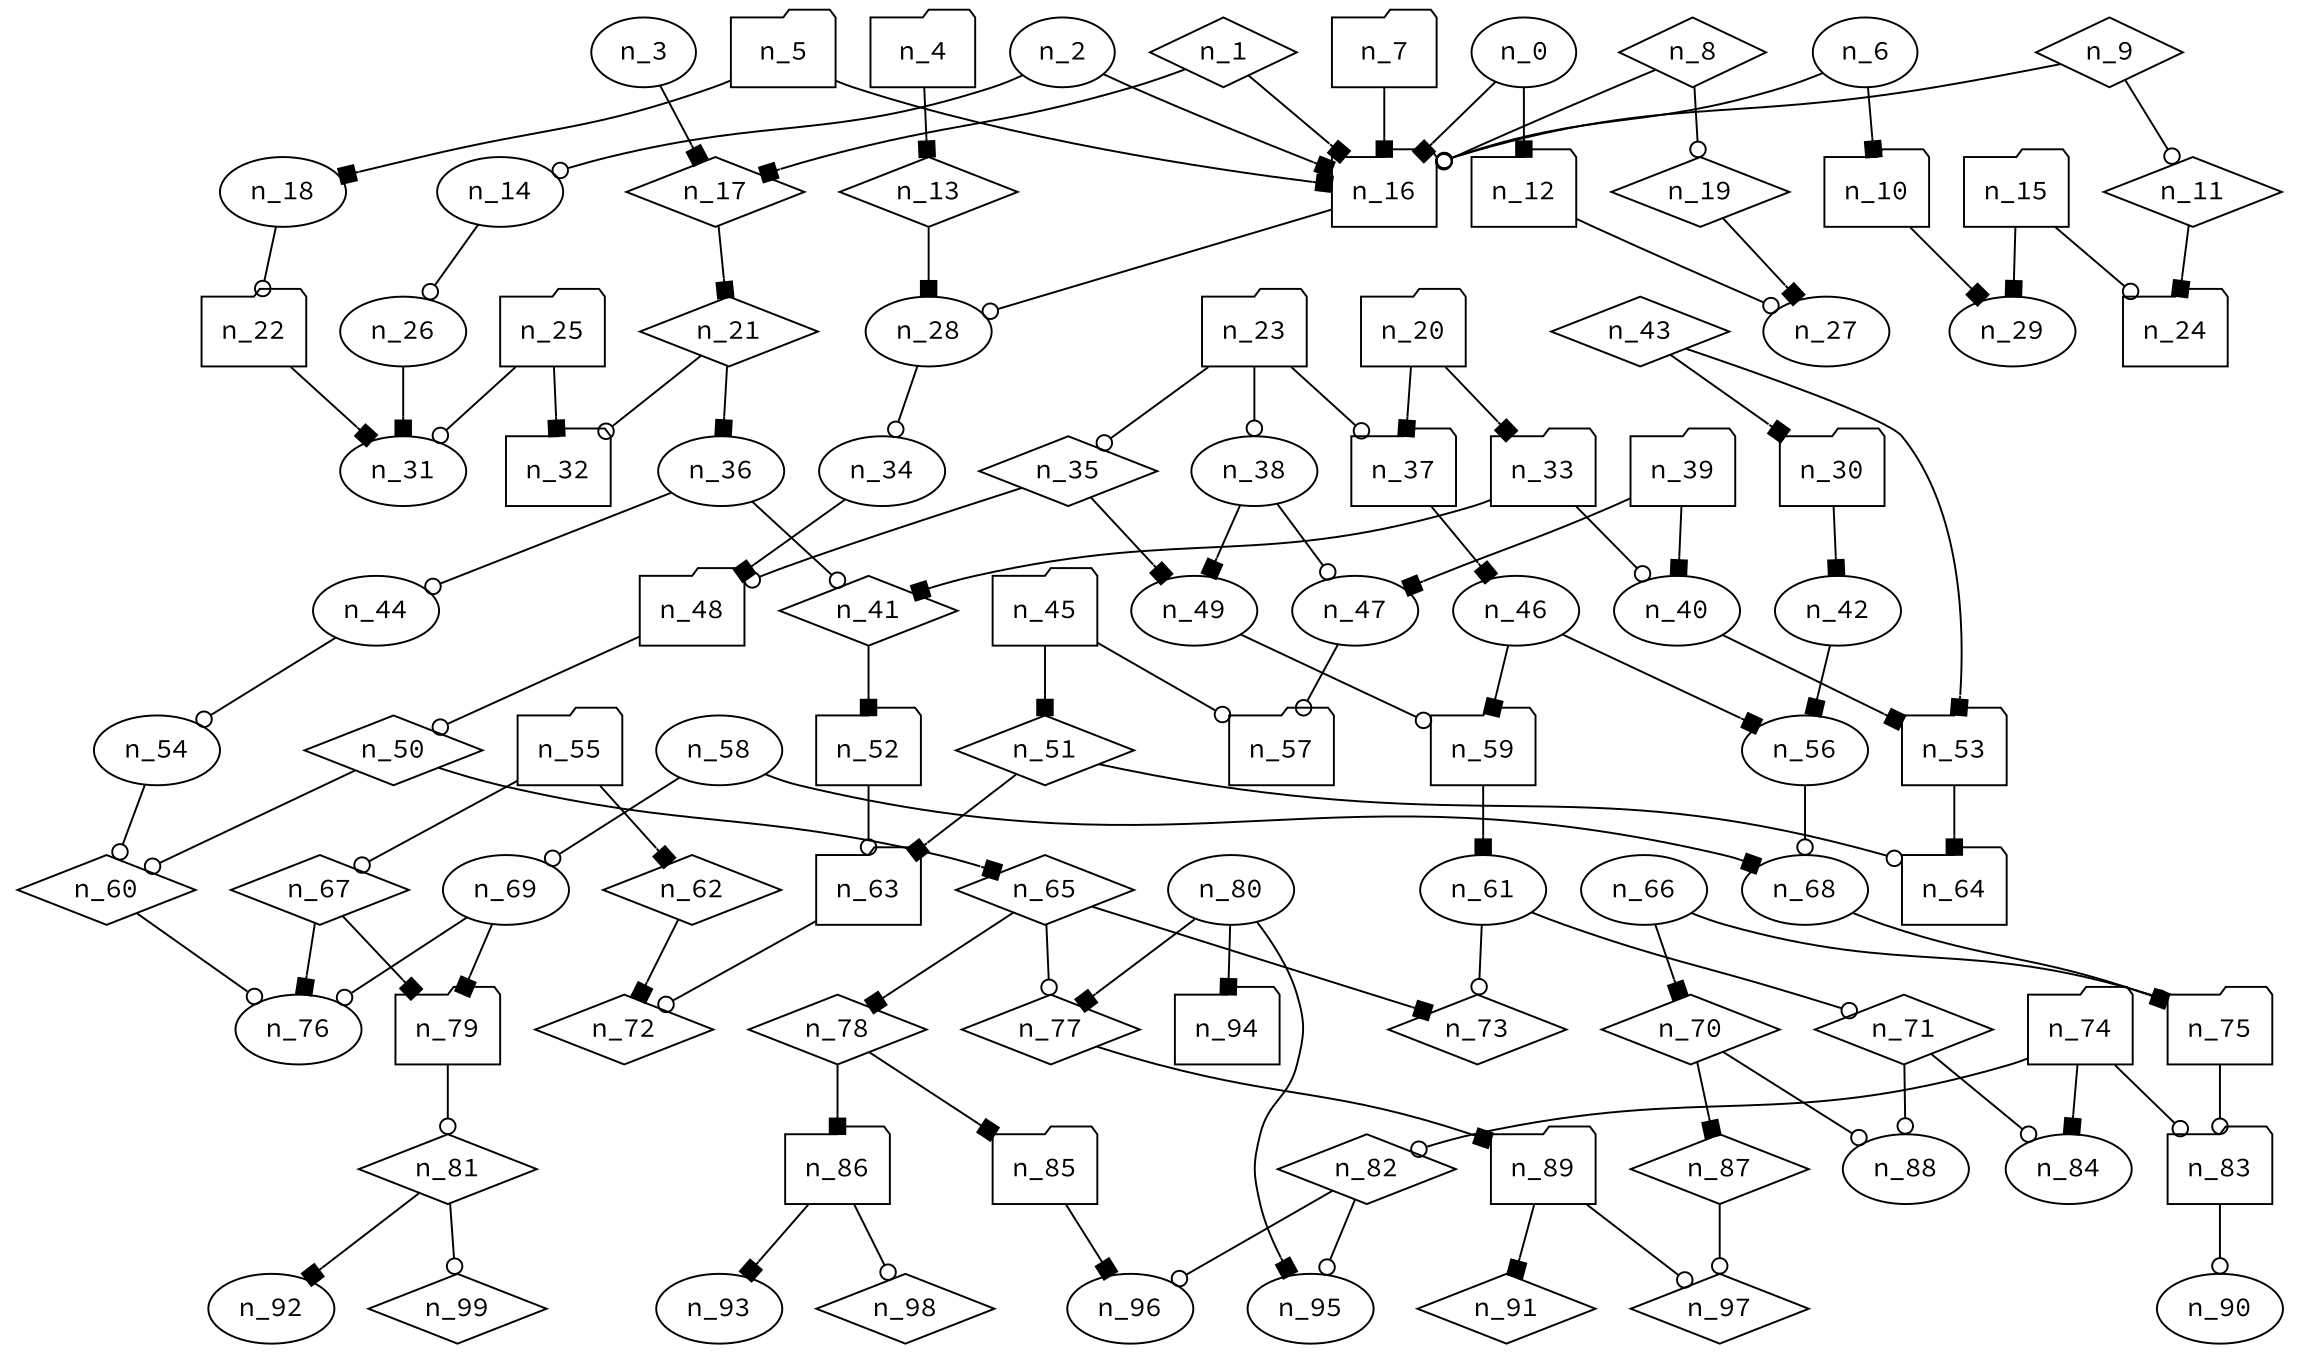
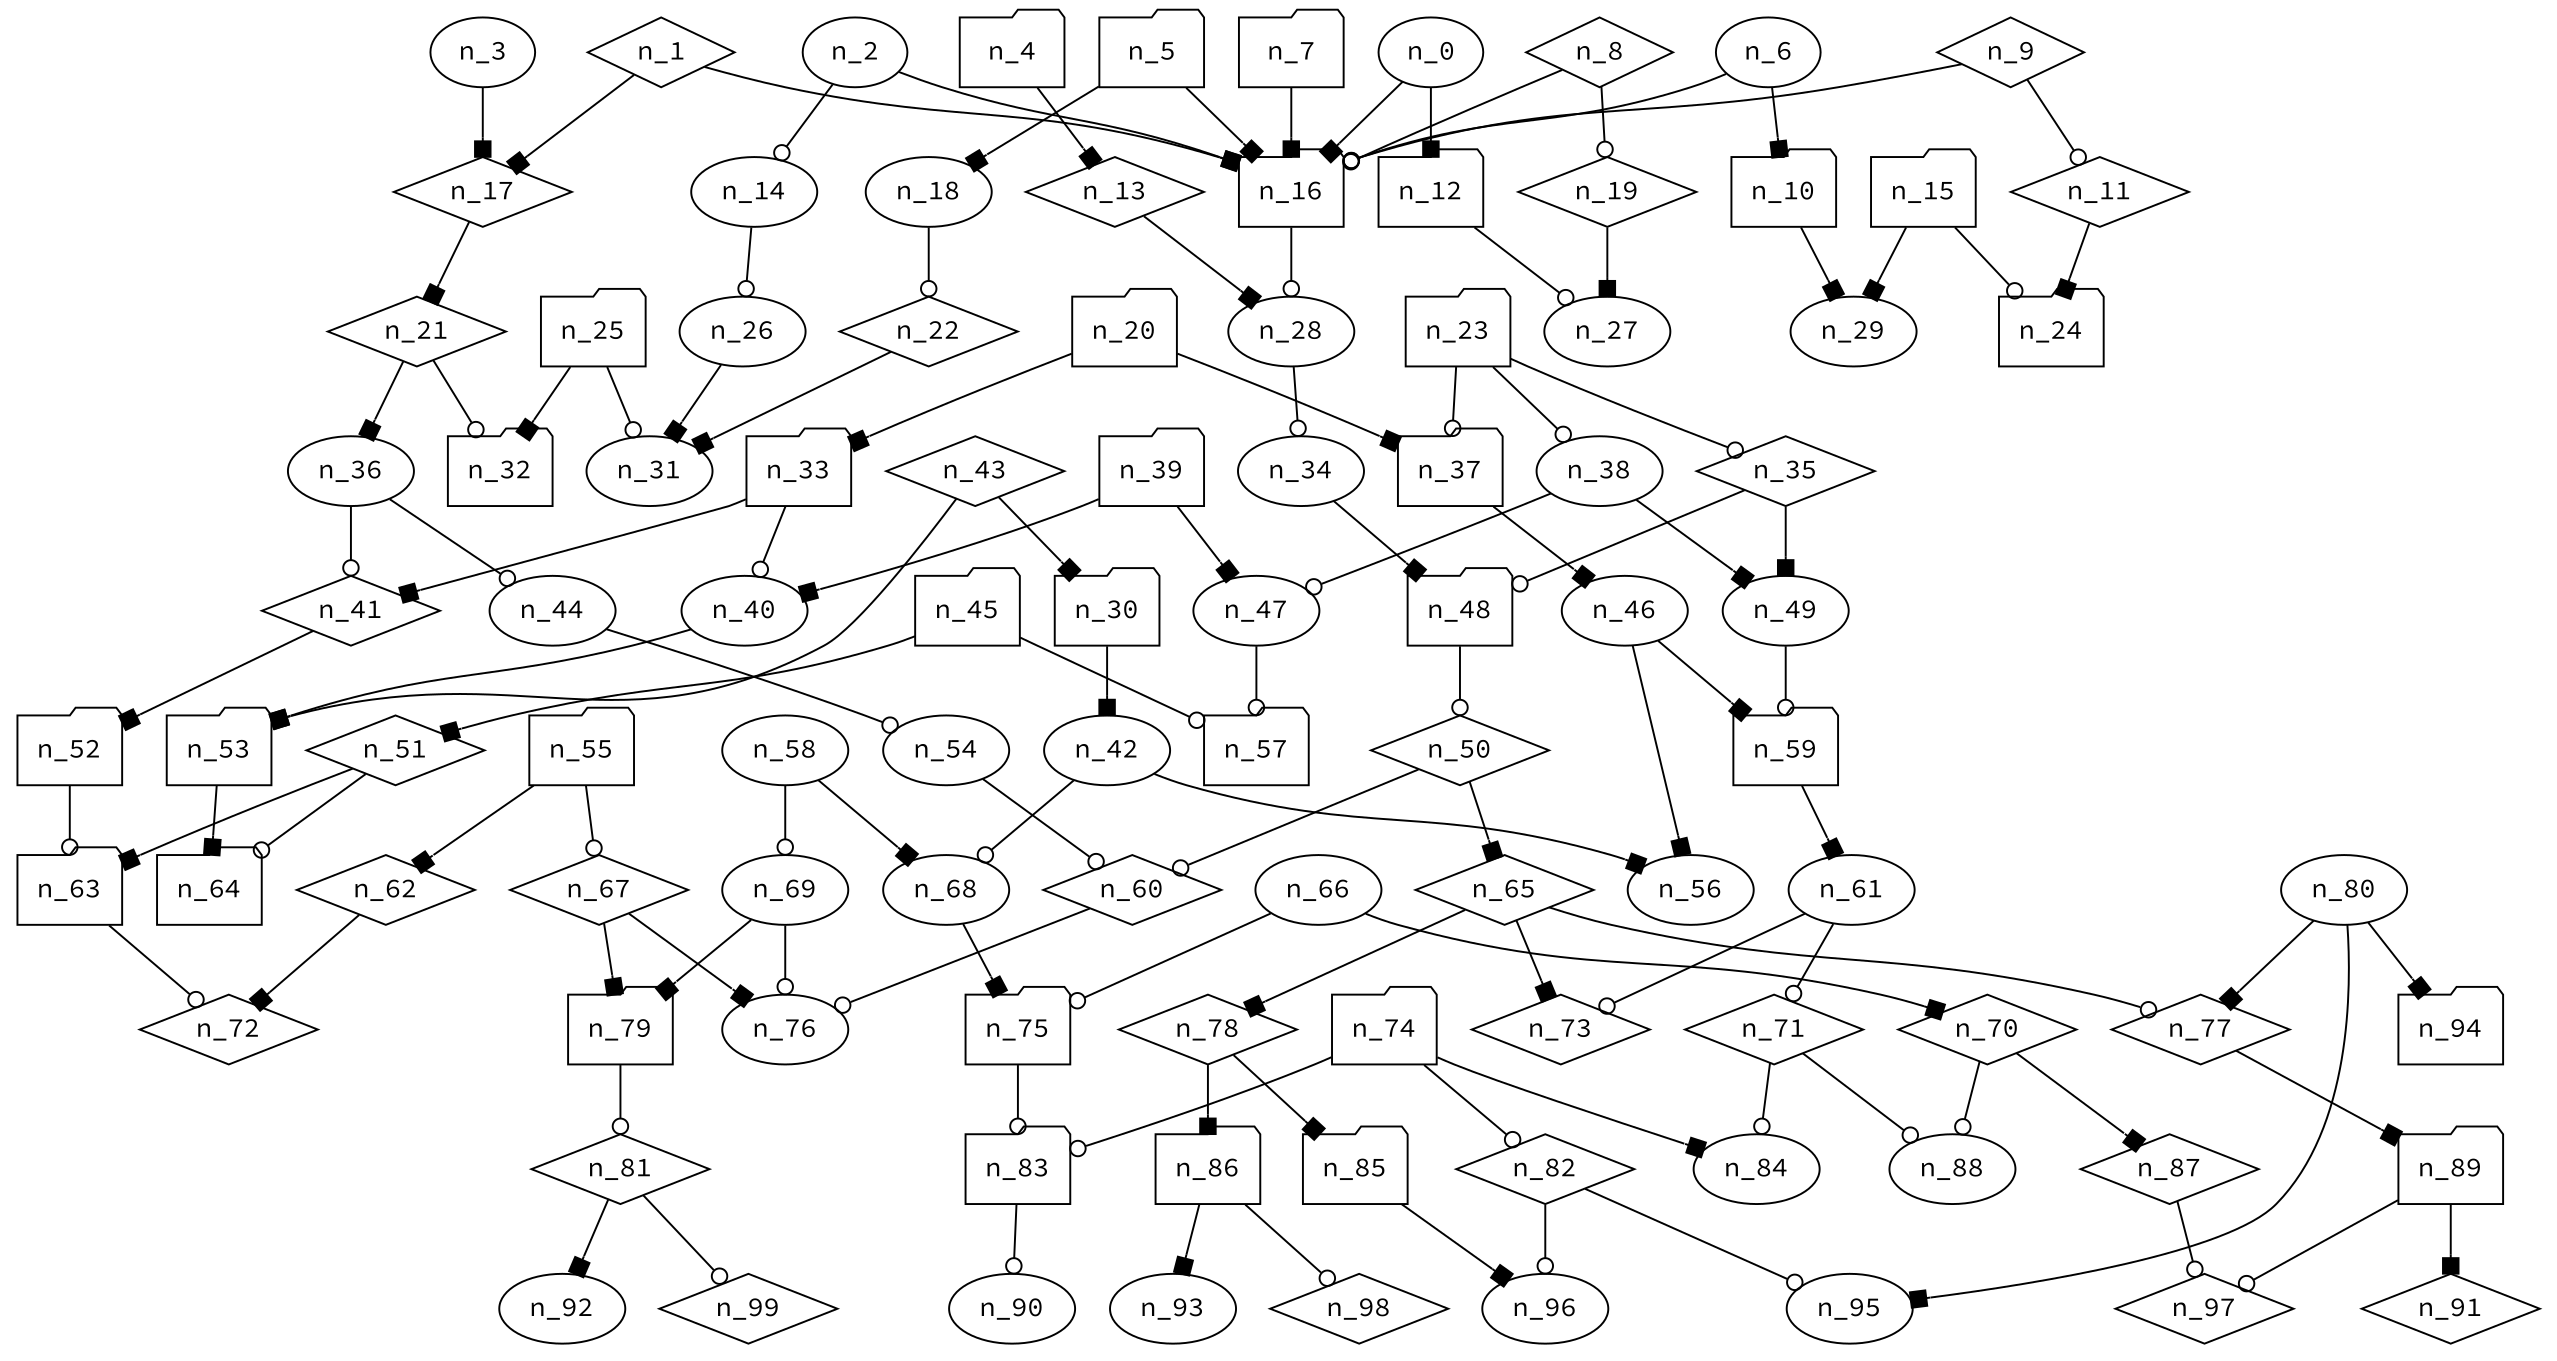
(254, 332) -> (929, 332)
(1805, 813) -> (1043, 806)
